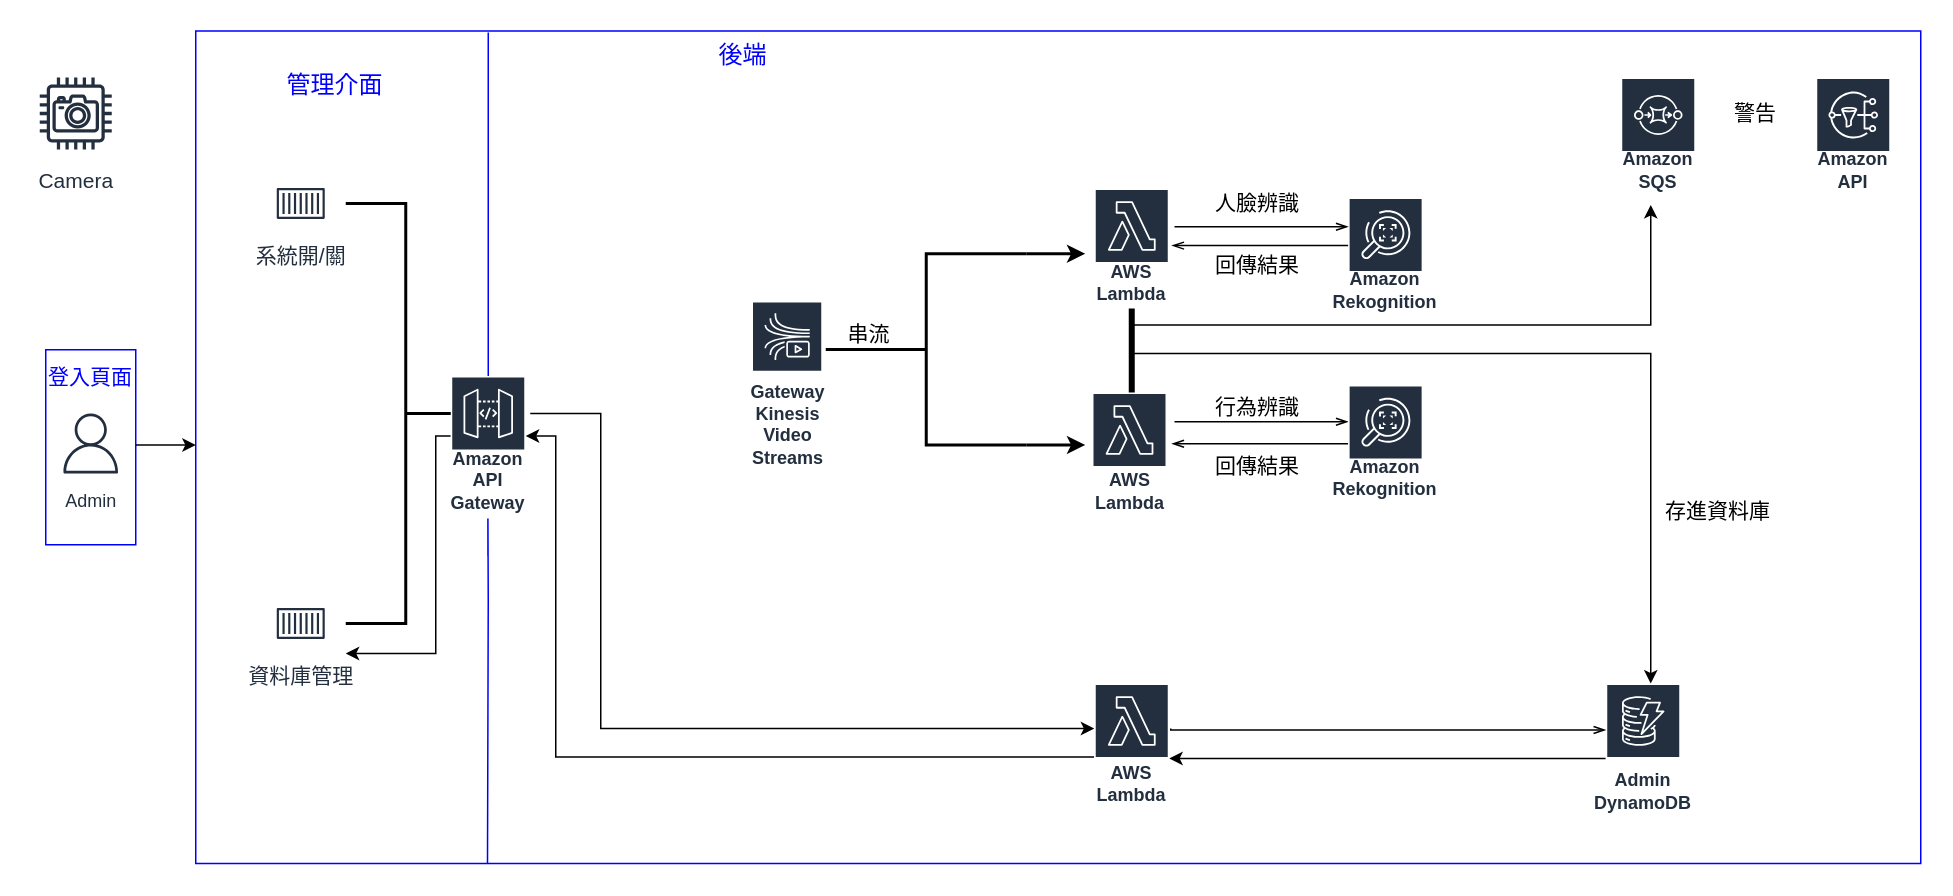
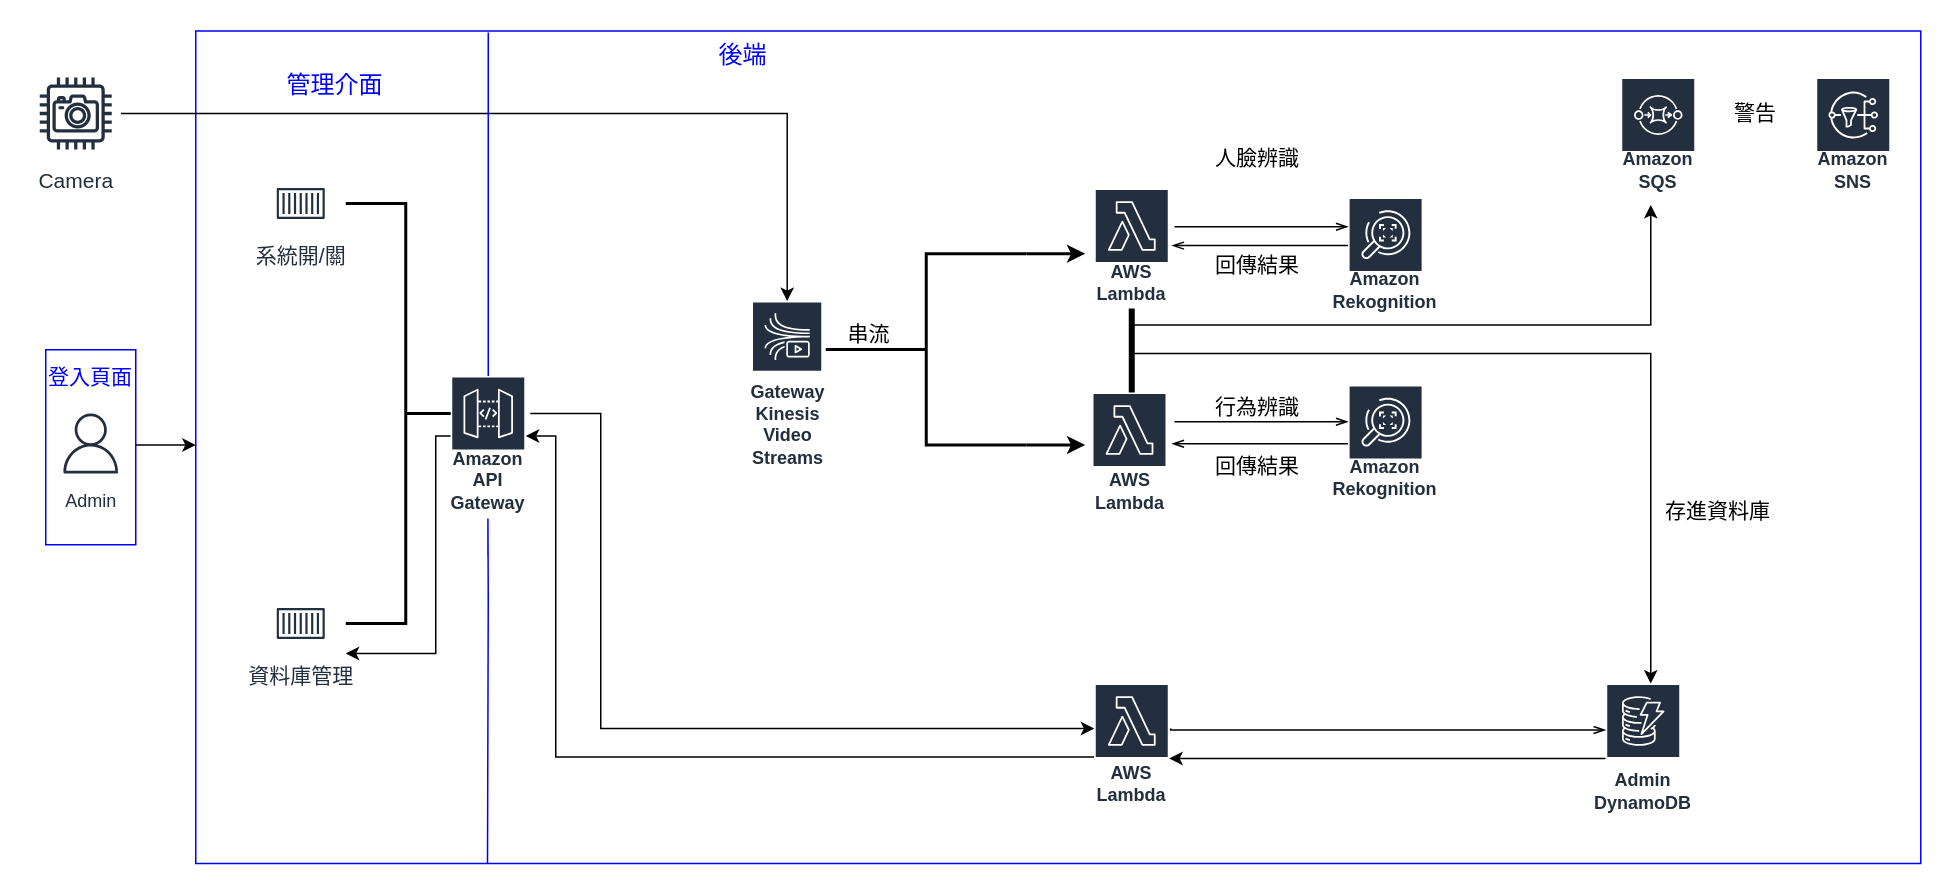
none -> (542, 113)
(1853, 173) -> (1853, 173)
(1257, 203) -> (1257, 158)
